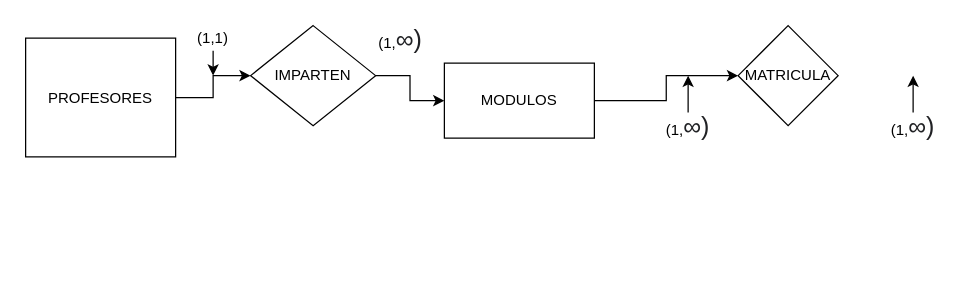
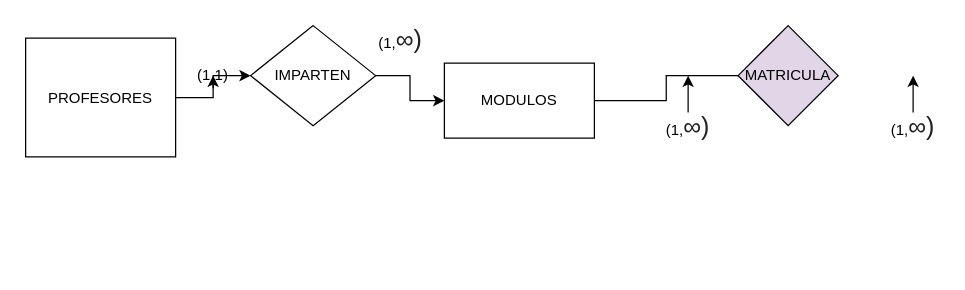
(213, 38) -> (213, 76)
(728, 76) -> (731, 76)
(788, 76) -> (788, 76)
